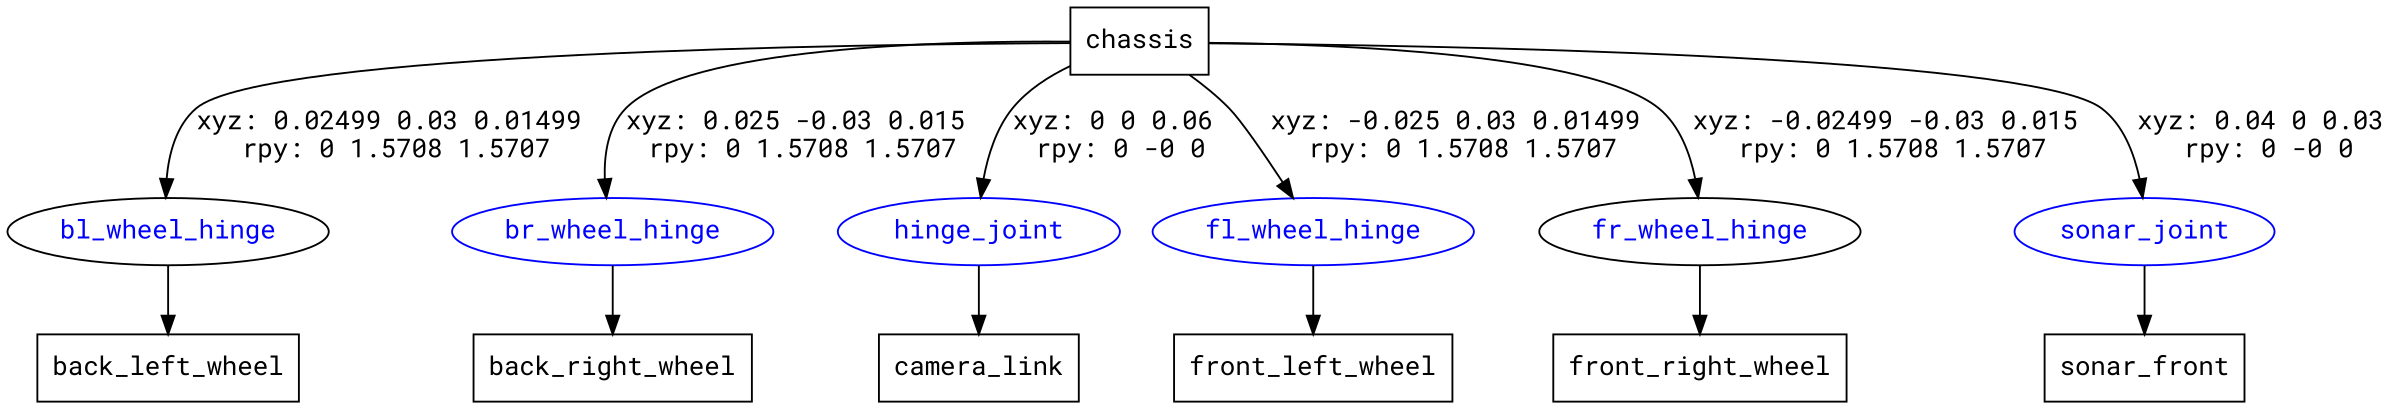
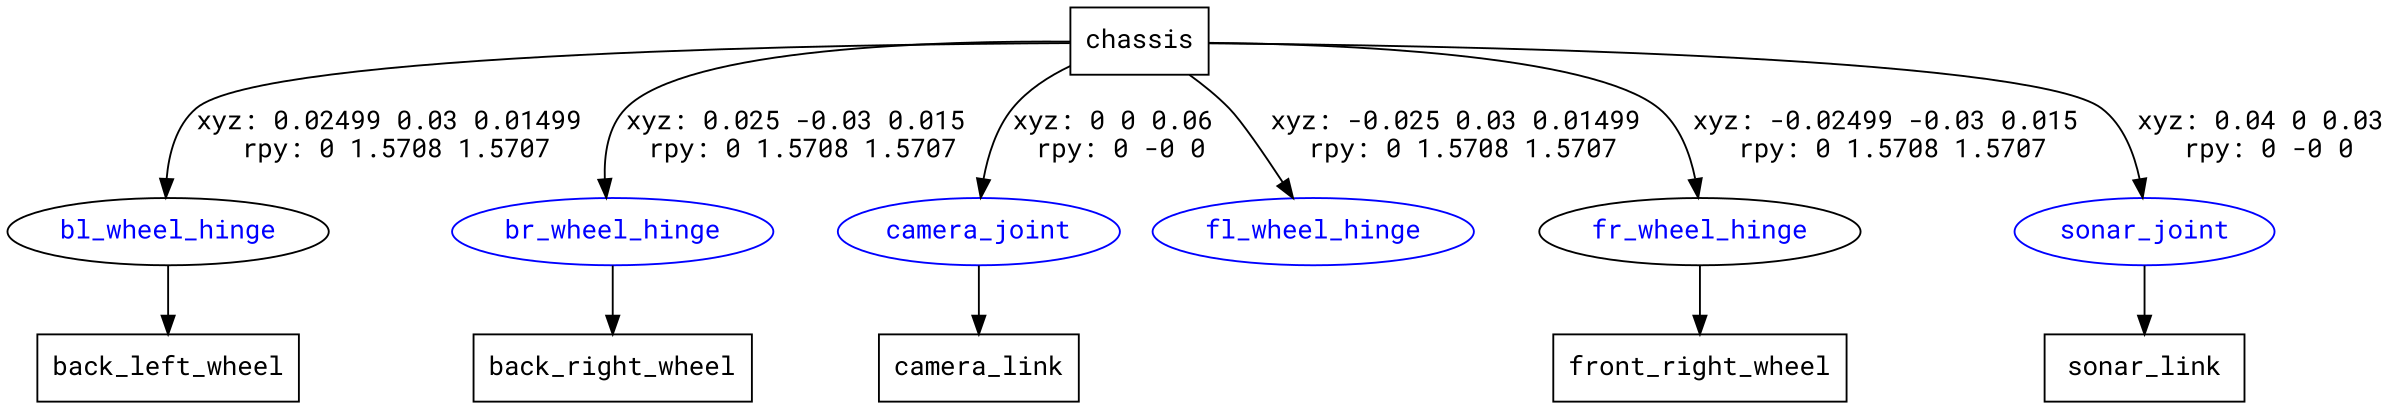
(979, 232) -> (979, 232)
(1313, 368) -> none
(2145, 368) -> (2145, 368)
